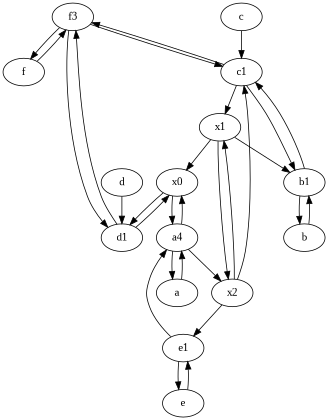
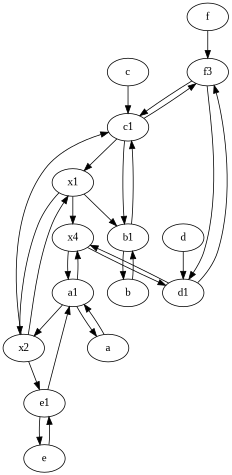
(47, 40) -> none
(177, 182) -> (73, 238)
(177, 238) -> (73, 293)
